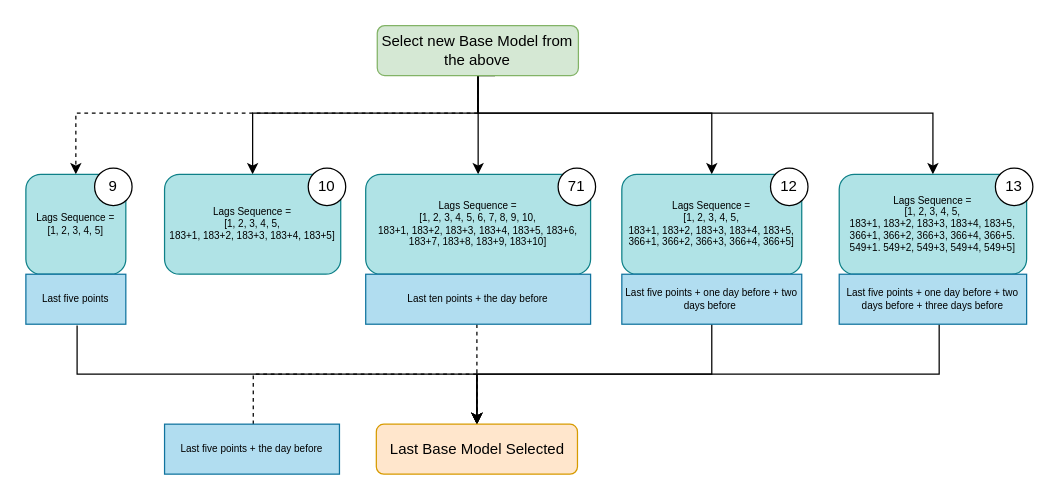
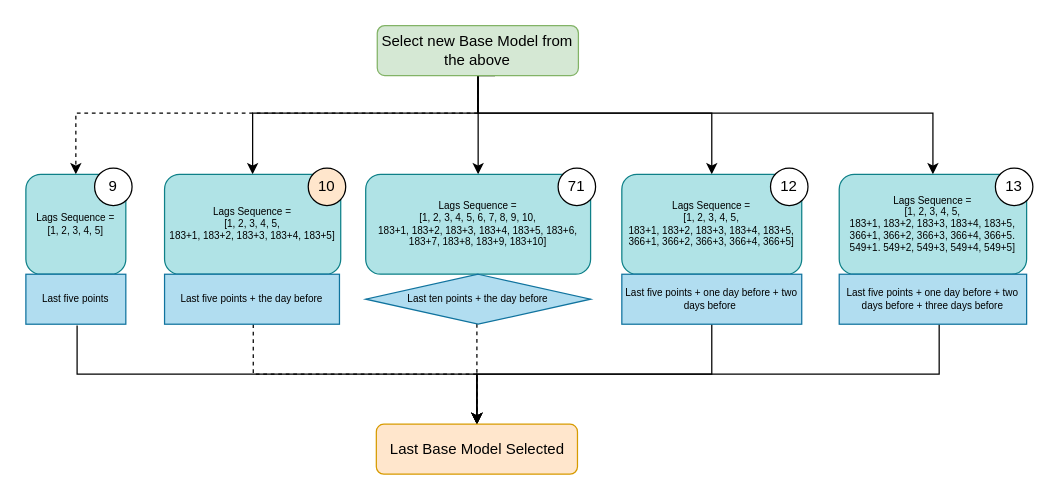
(327, 187) -> (327, 187)
(478, 299) -> (478, 299)
(252, 449) -> (252, 299)
